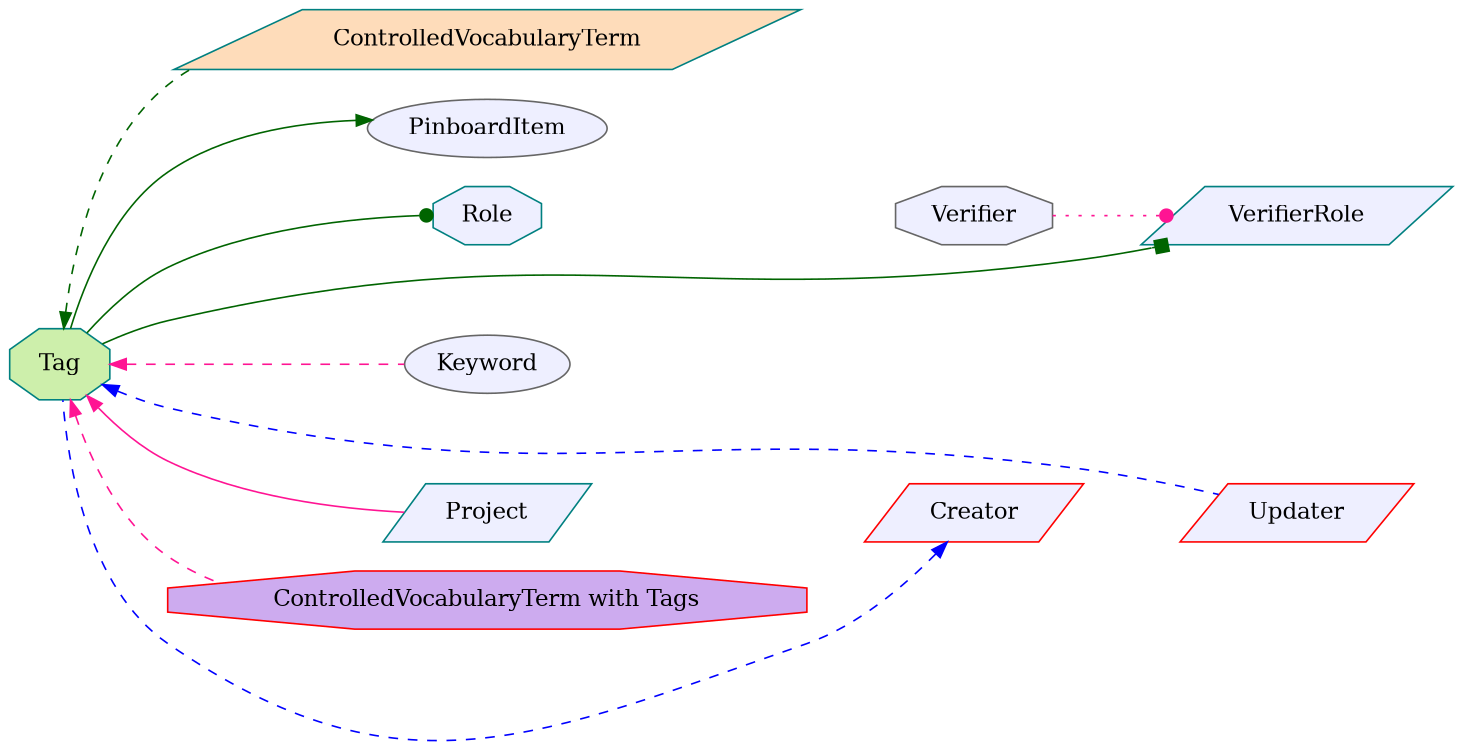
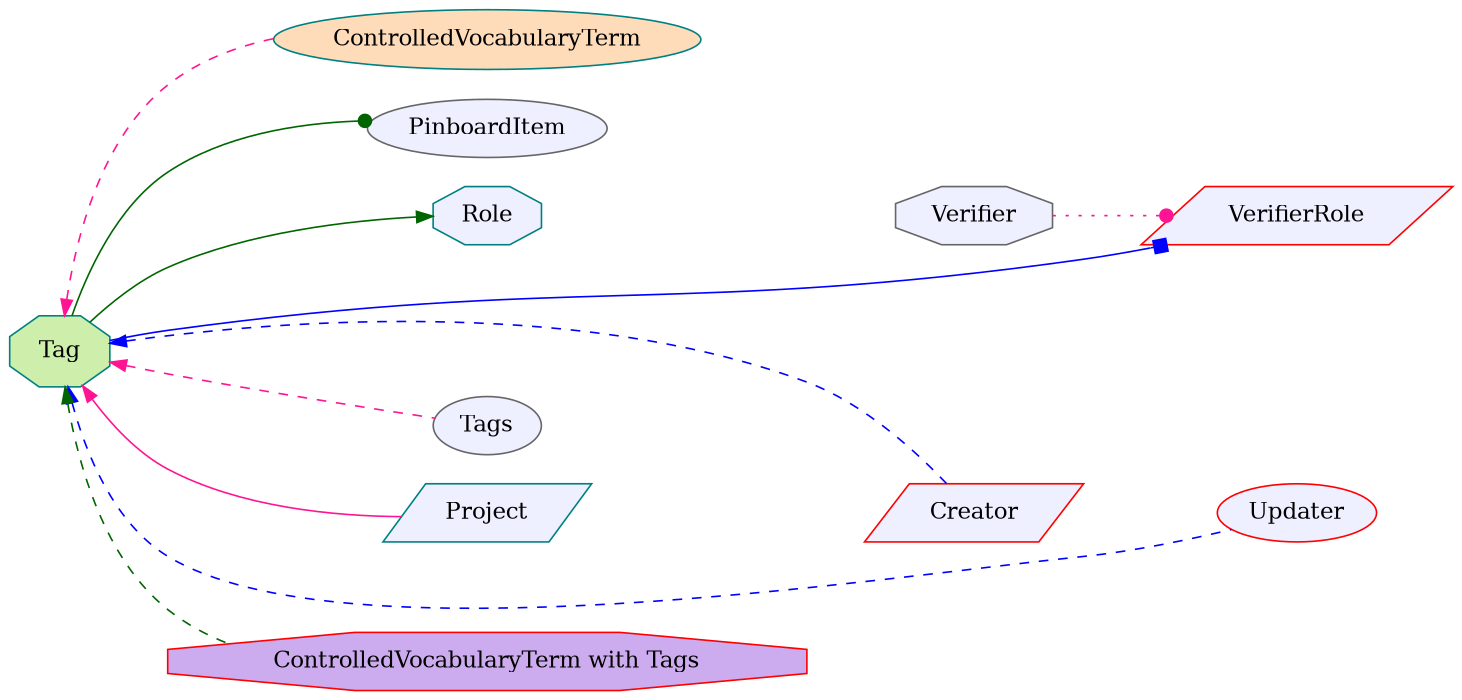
(487, 40) -> (487, 40)
(172, 169) -> (178, 166)
(102, 177) -> (126, 131)
(1297, 216) -> (1297, 216)
(240, 241) -> (243, 242)
(624, 276) -> (630, 295)
(487, 364) -> (487, 426)
(1297, 513) -> (1297, 513)
(128, 517) -> (116, 547)
(426, 739) -> (556, 329)
